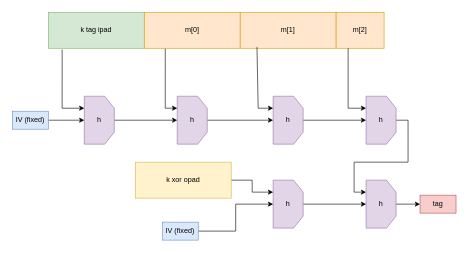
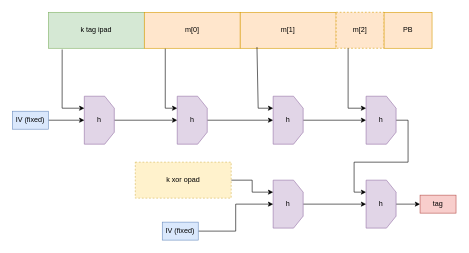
(360, 30) -> (360, 30)
none -> (408, 30)
(183, 180) -> (183, 180)
